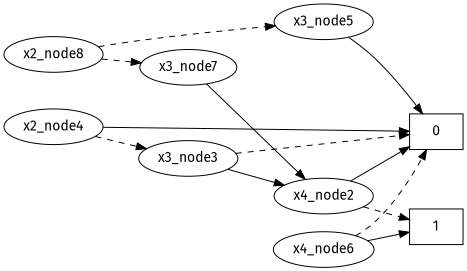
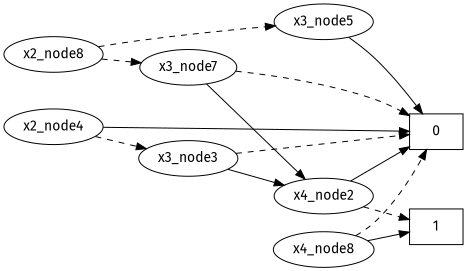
none -> (320, 84)
(324, 250) -> (324, 250)
